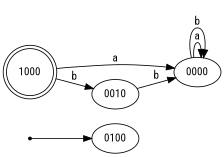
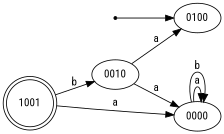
none -> (153, 49)
(30, 72) -> (30, 103)
(156, 76) -> (156, 88)
